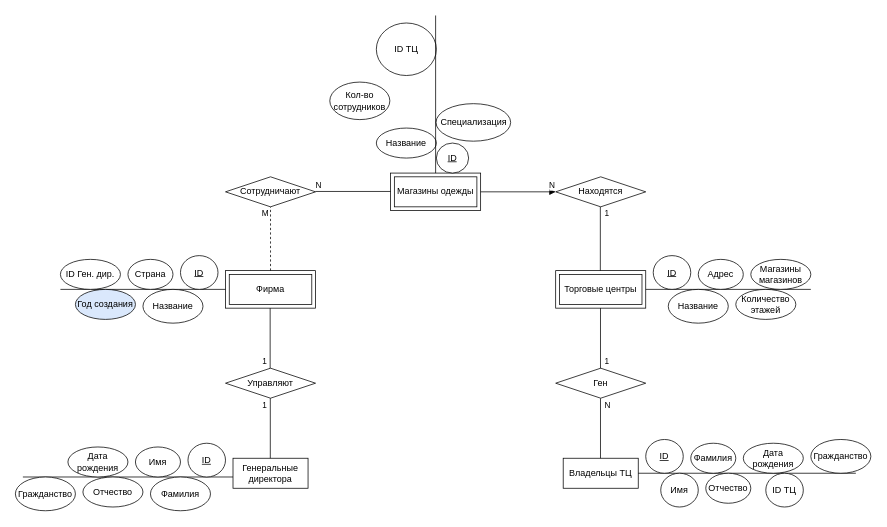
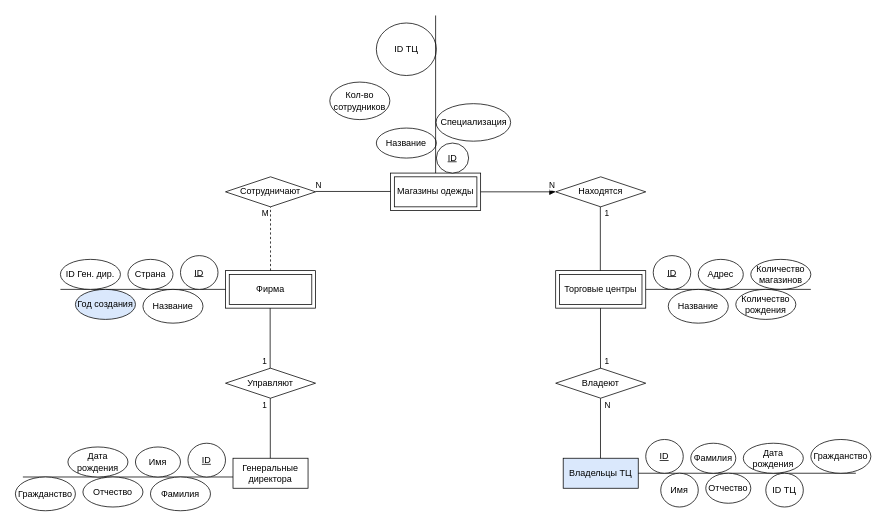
(780, 274) -> (780, 274)
(765, 304) -> (765, 304)
(600, 383) -> (600, 383)
(600, 473) -> (600, 473)
